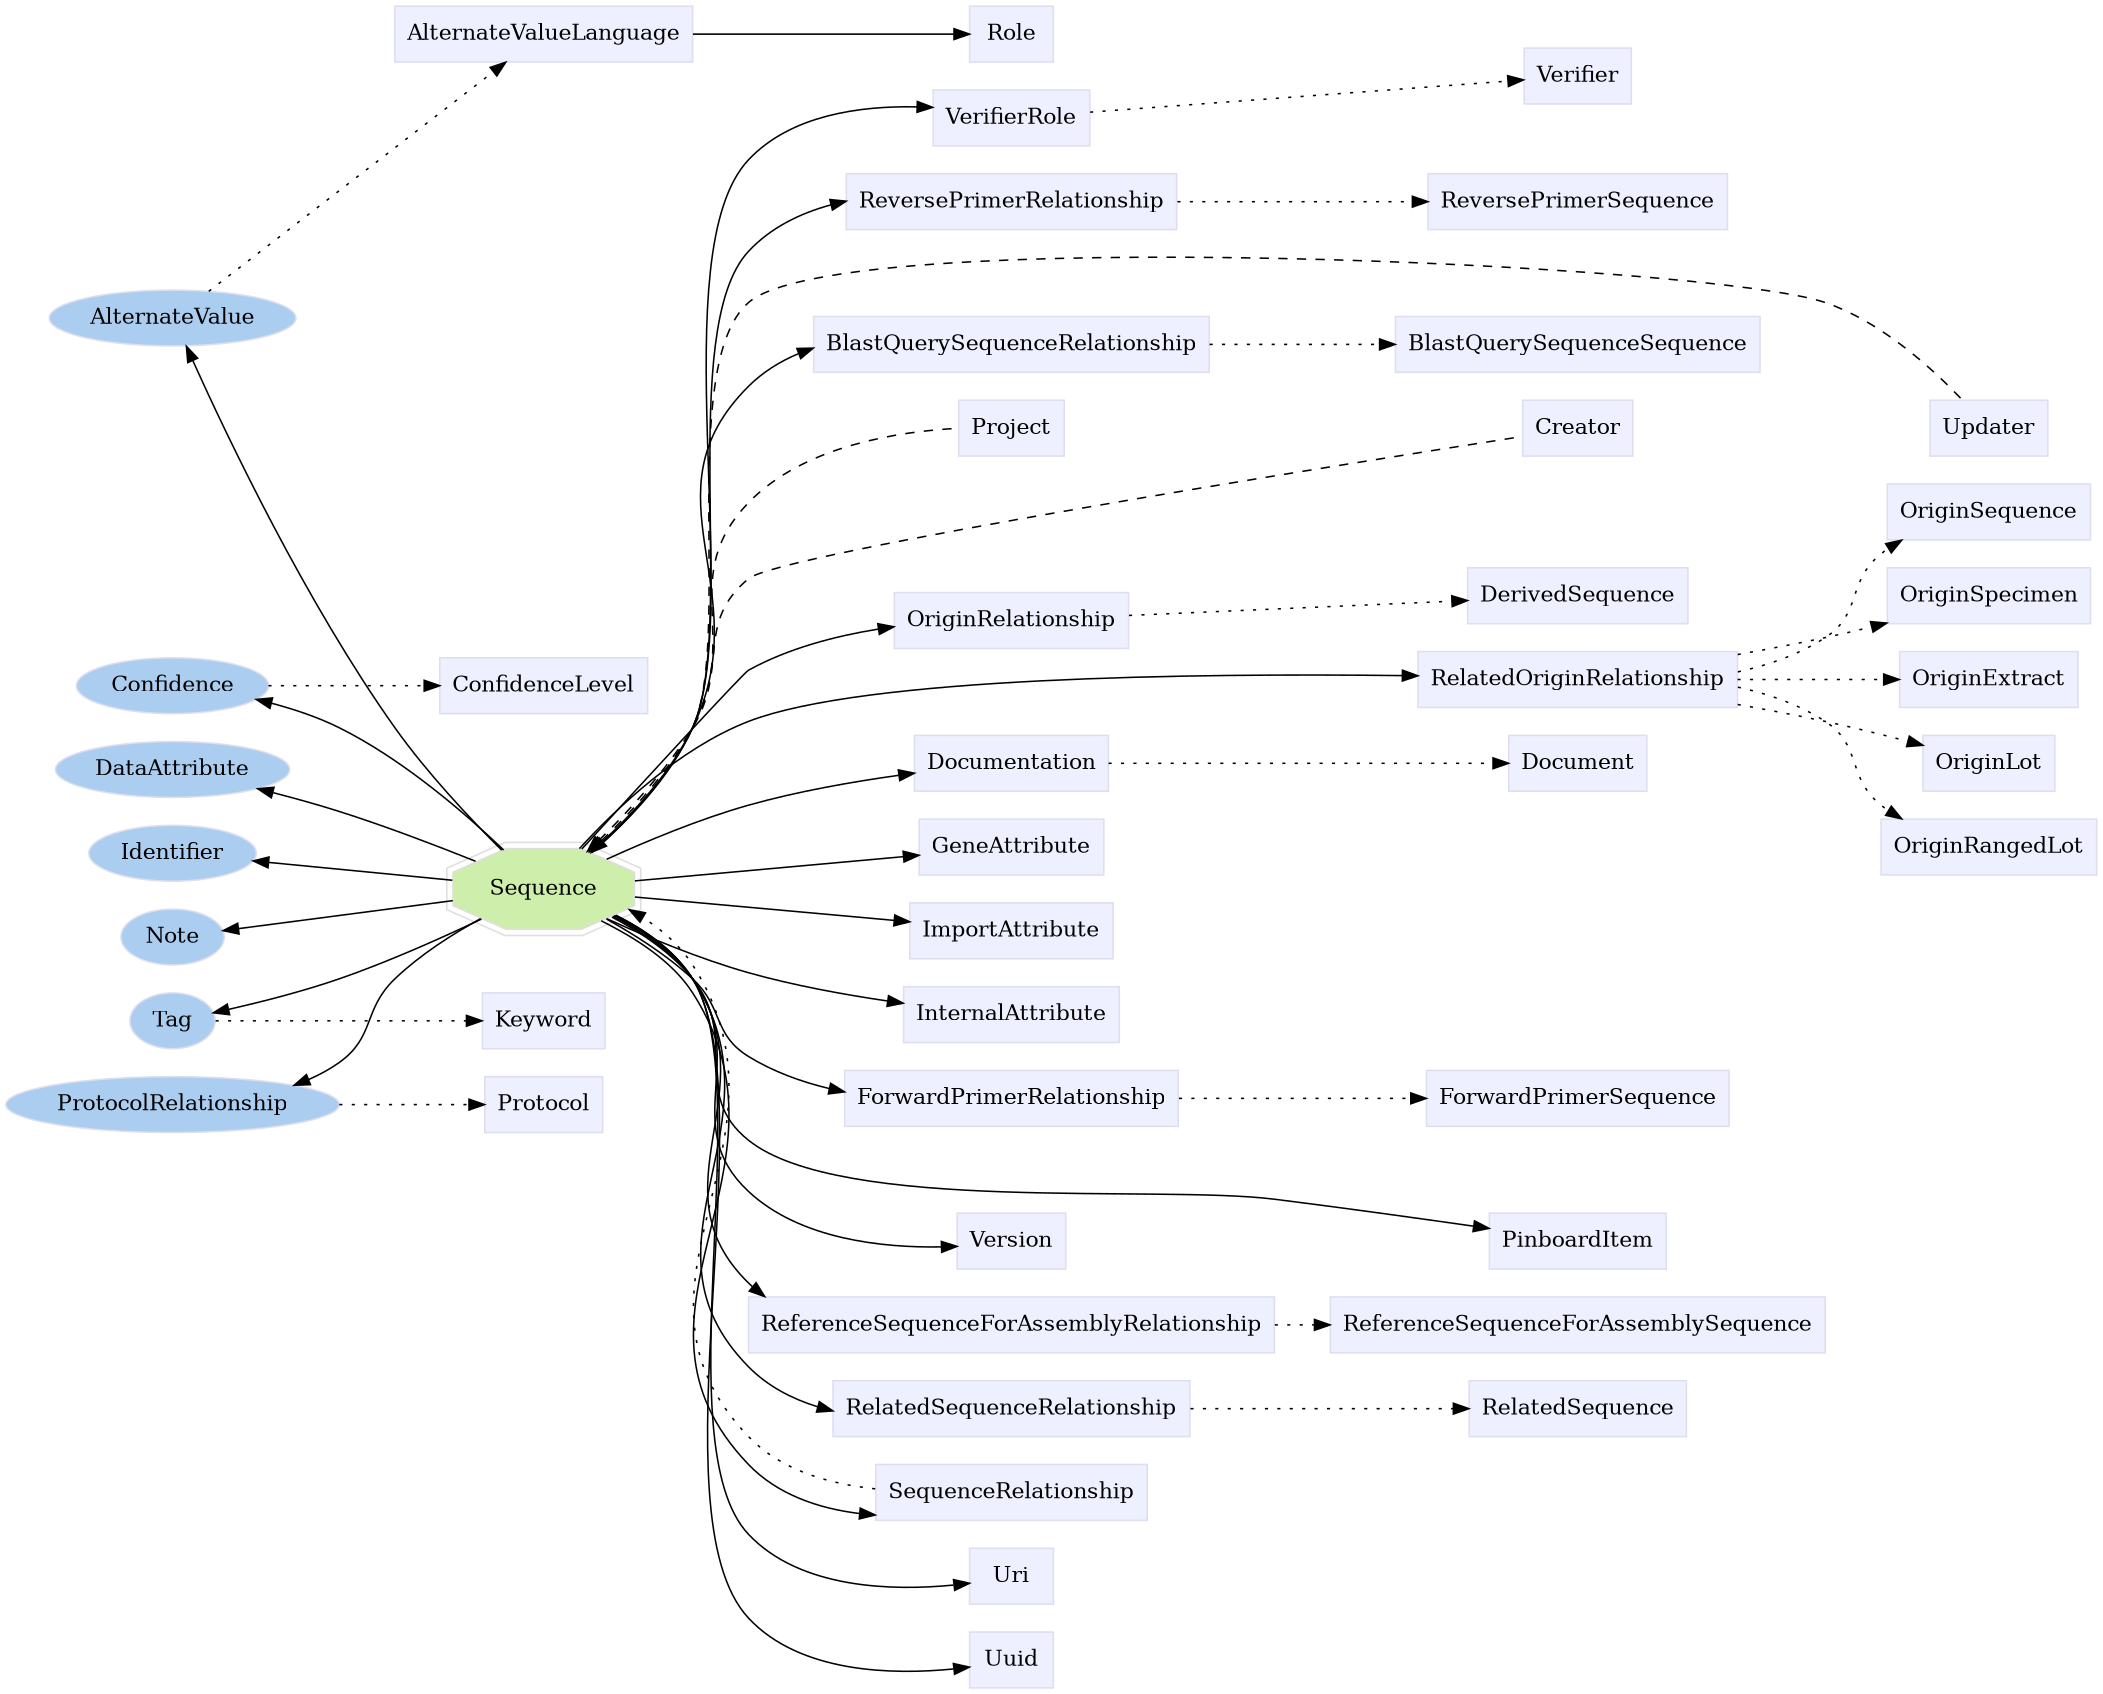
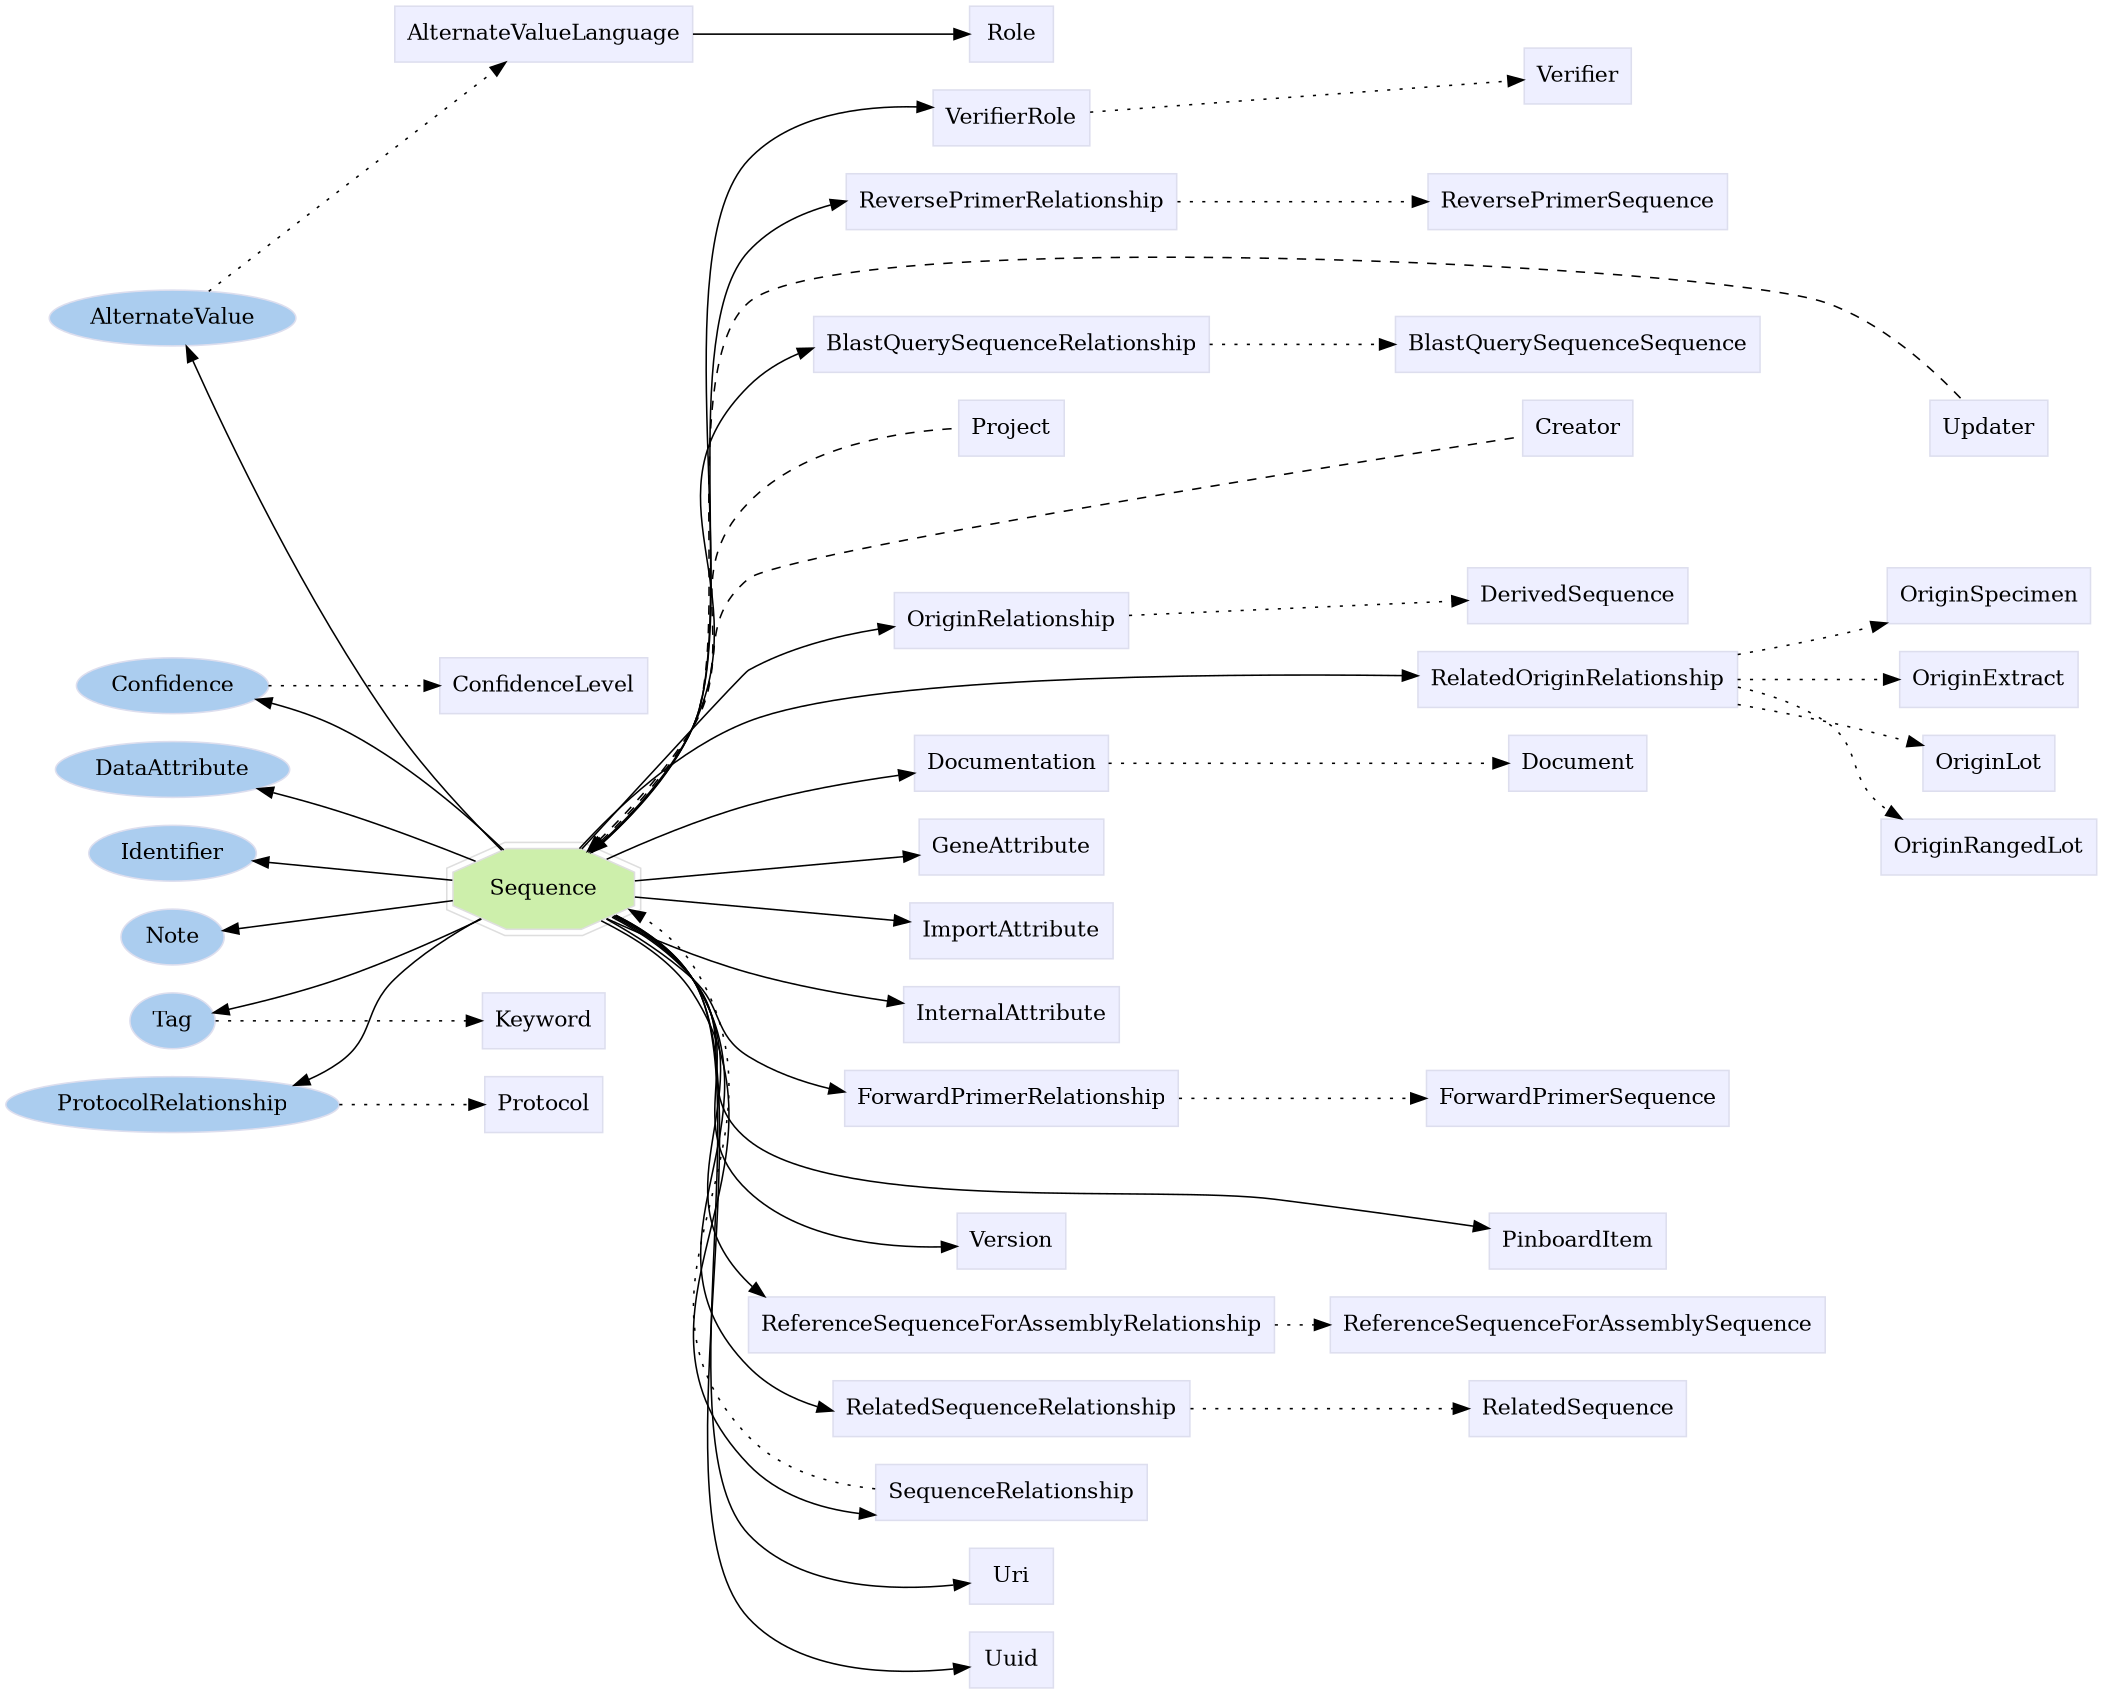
(1989, 512) -> none
